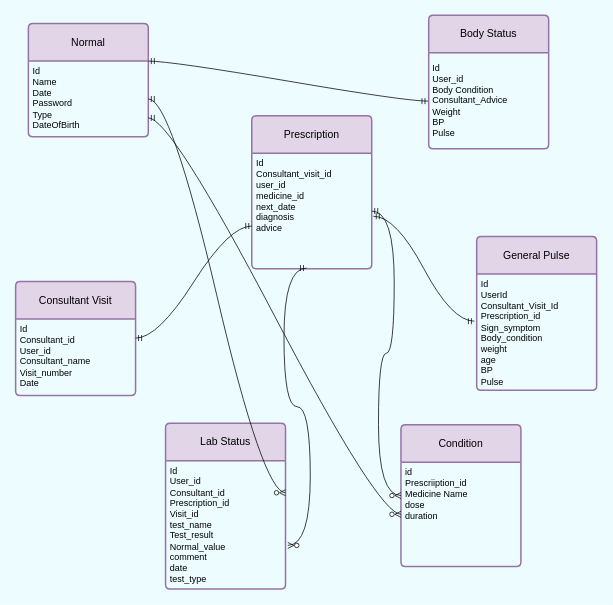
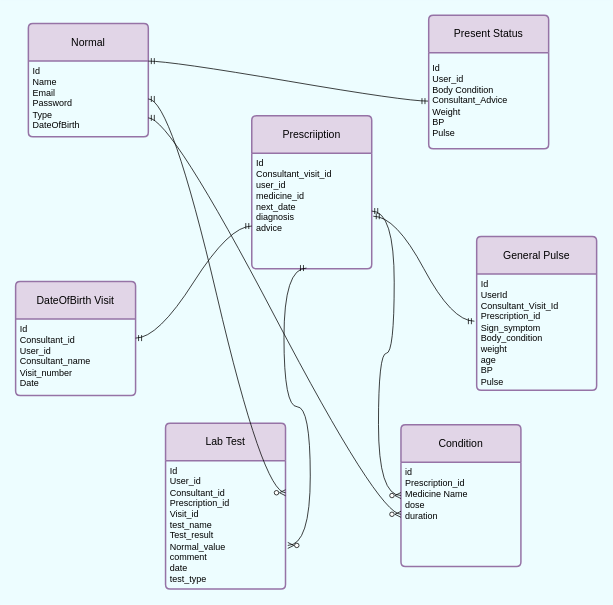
(489, 34) -> (489, 34)
(59, 99) -> (59, 99)
(312, 135) -> (312, 135)
(75, 300) -> (75, 300)
(225, 442) -> (225, 442)
(441, 495) -> (440, 495)
